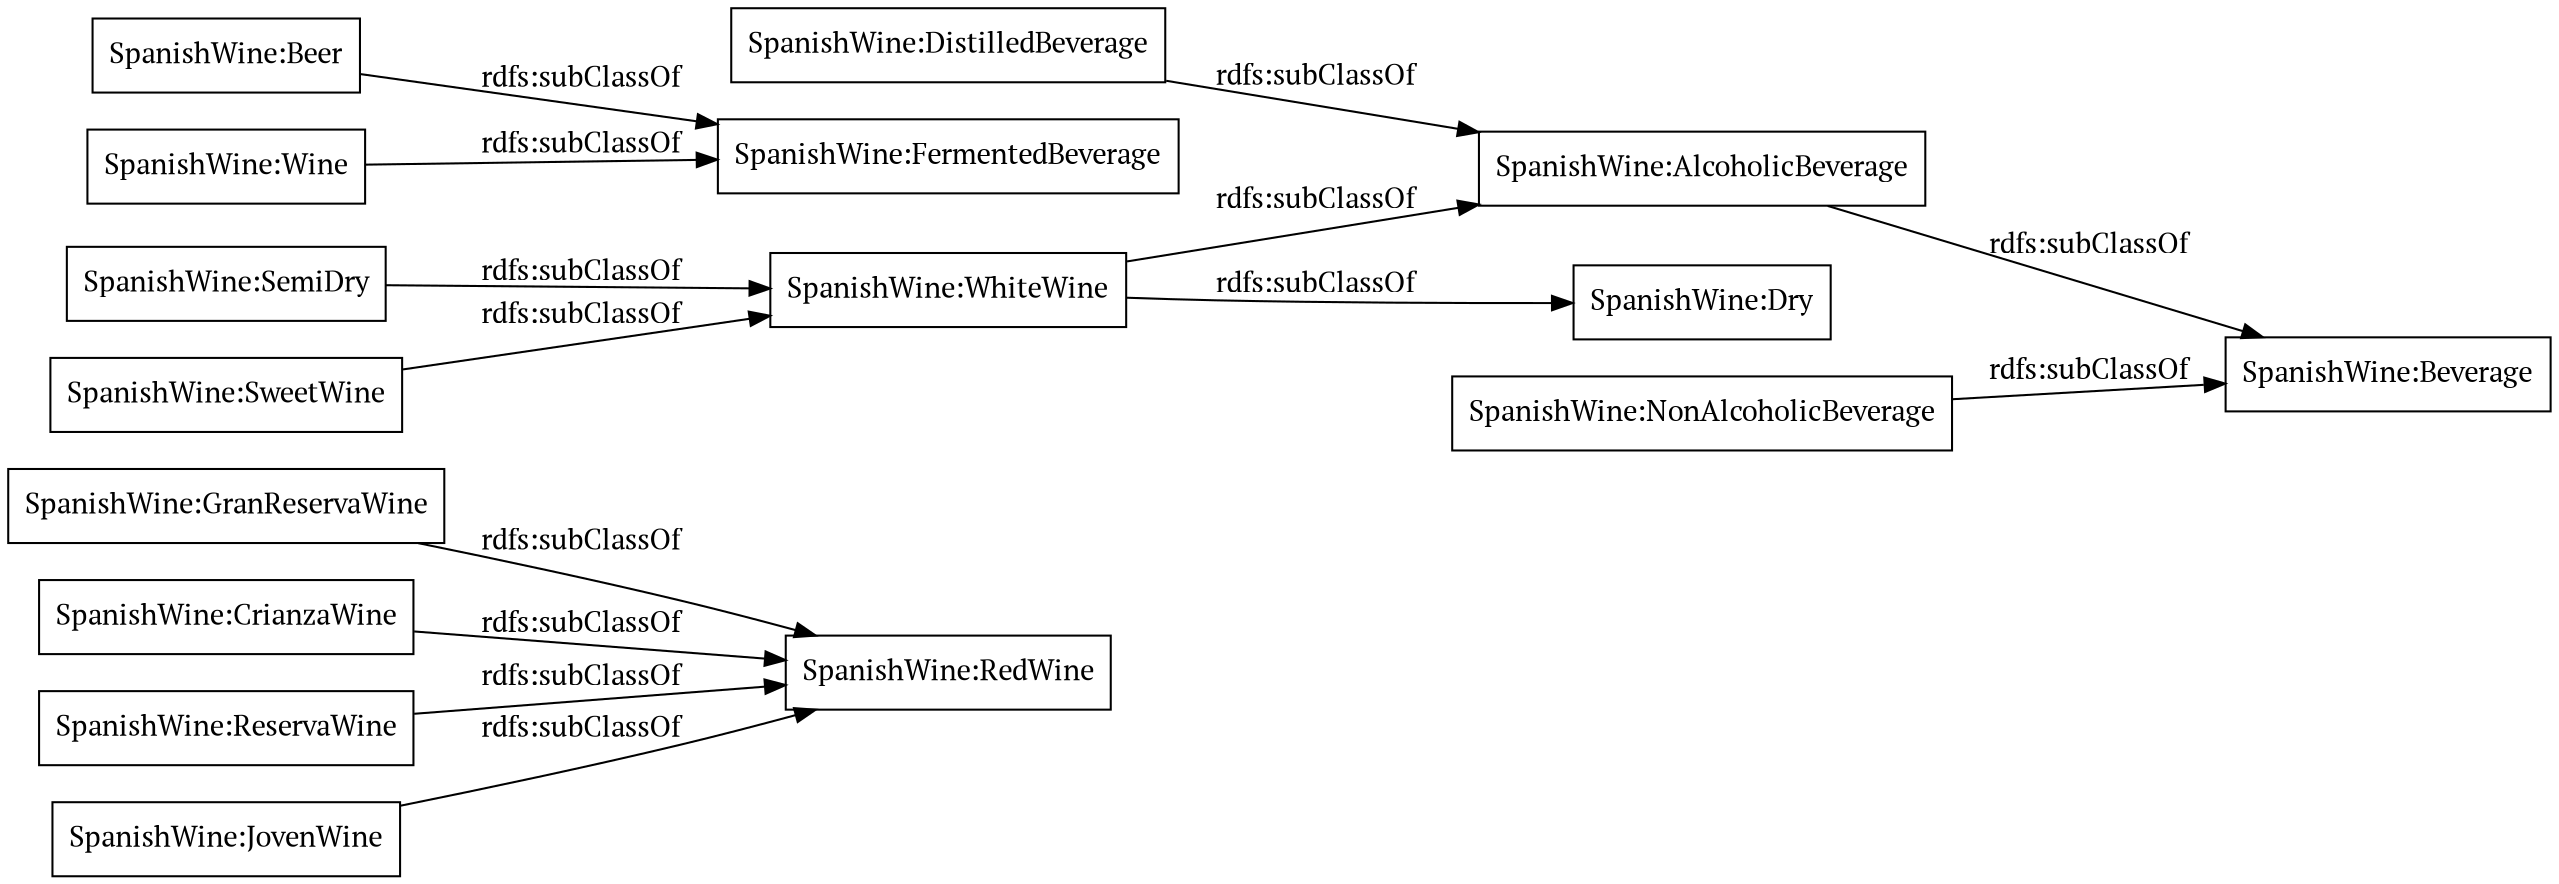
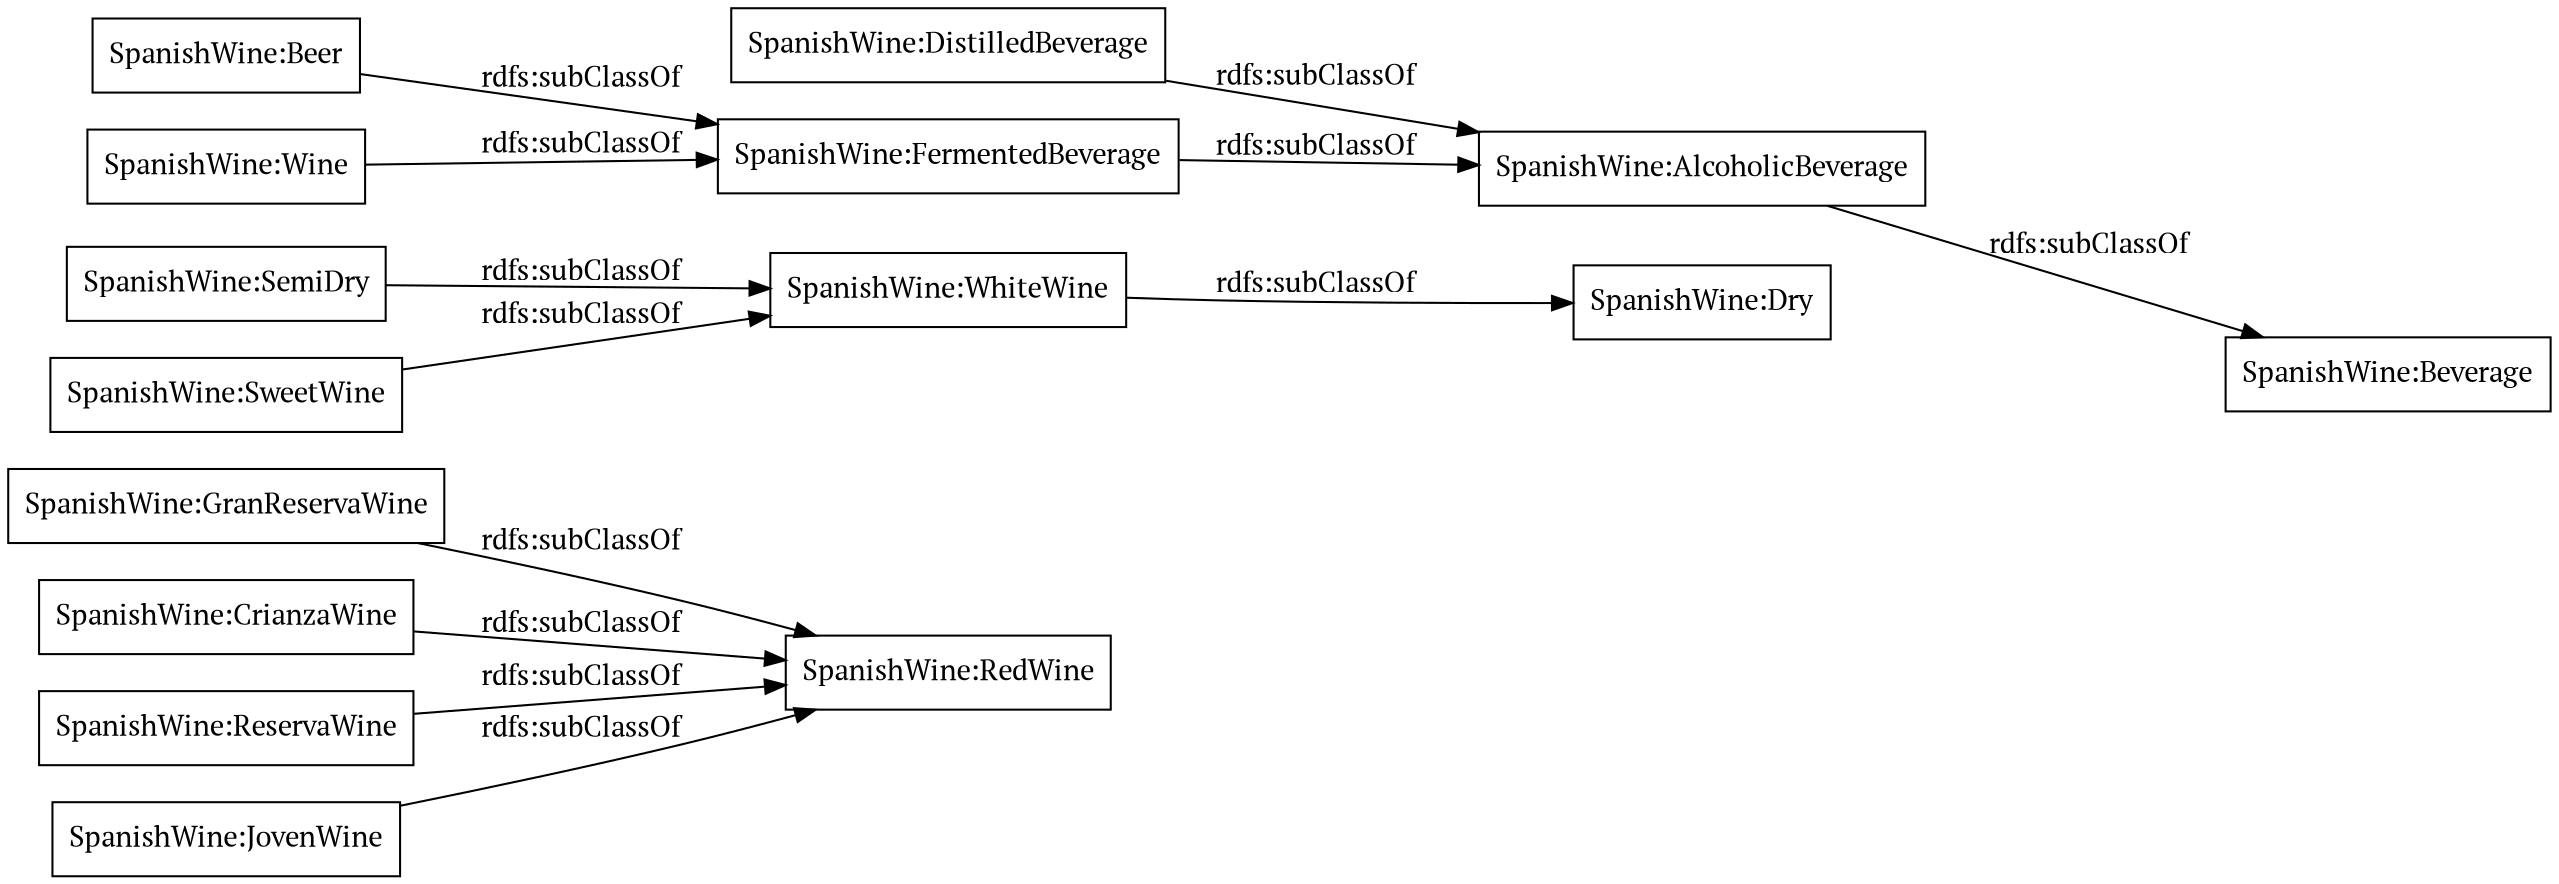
(1293, 235) -> (1319, 162)
(1702, 413) -> none
